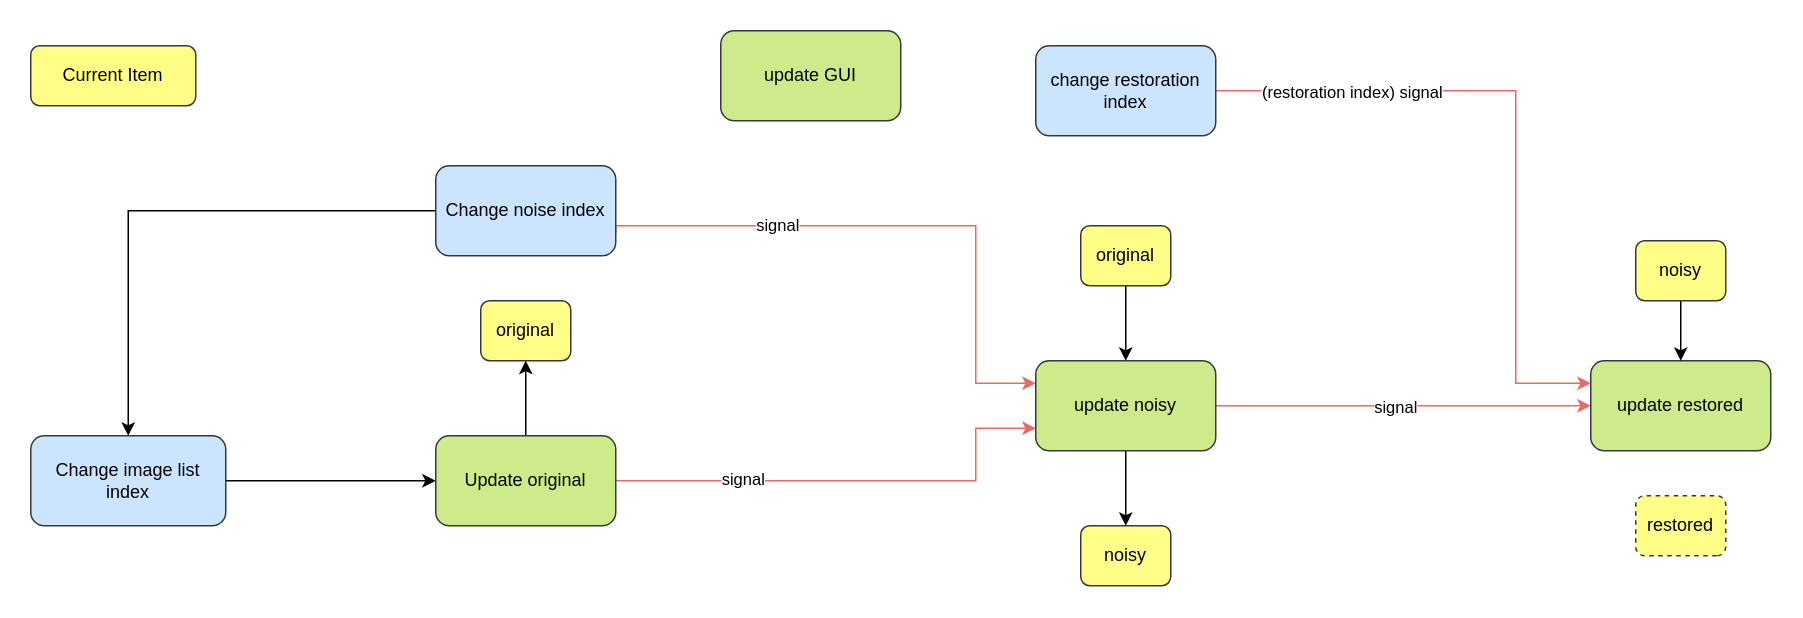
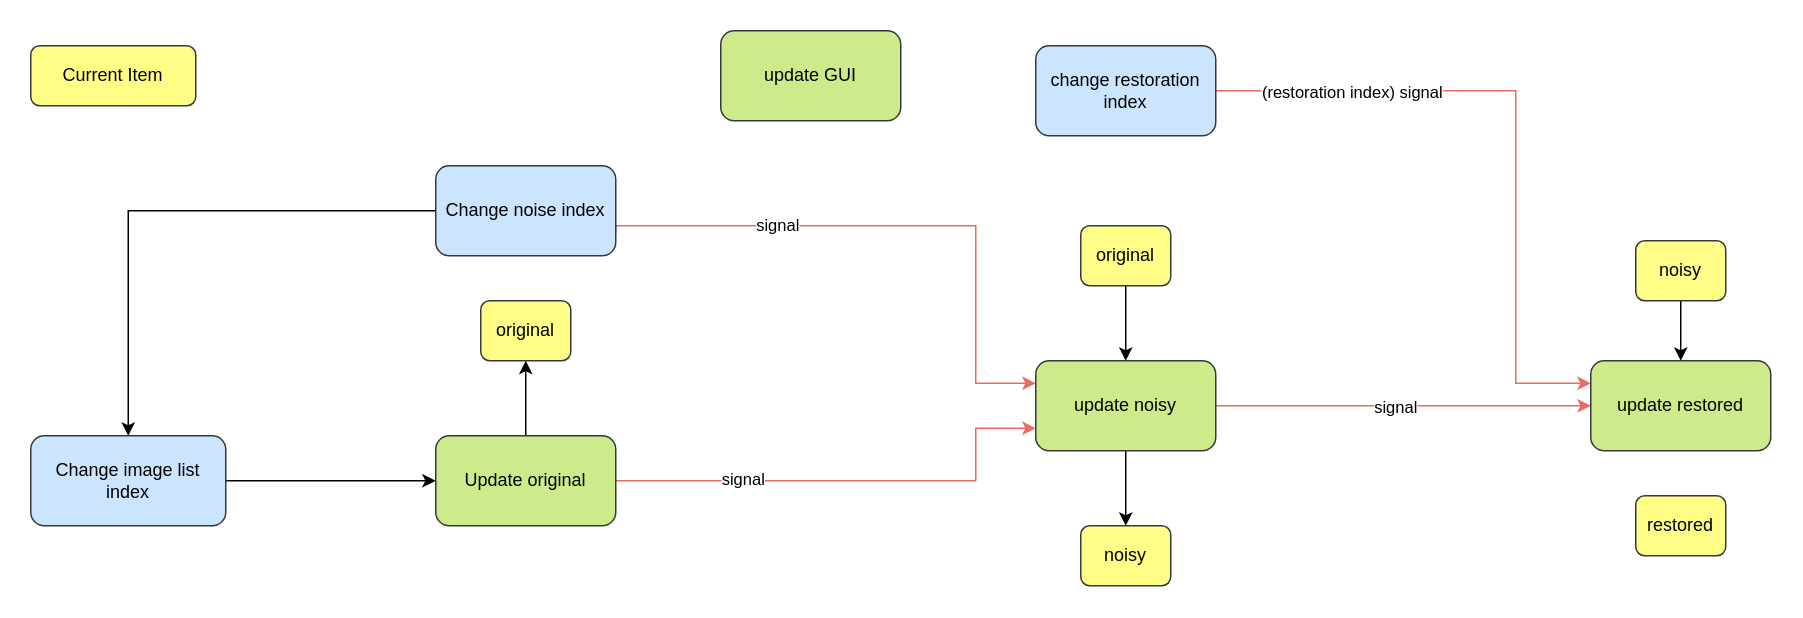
(1681, 526) -> (1681, 526)
